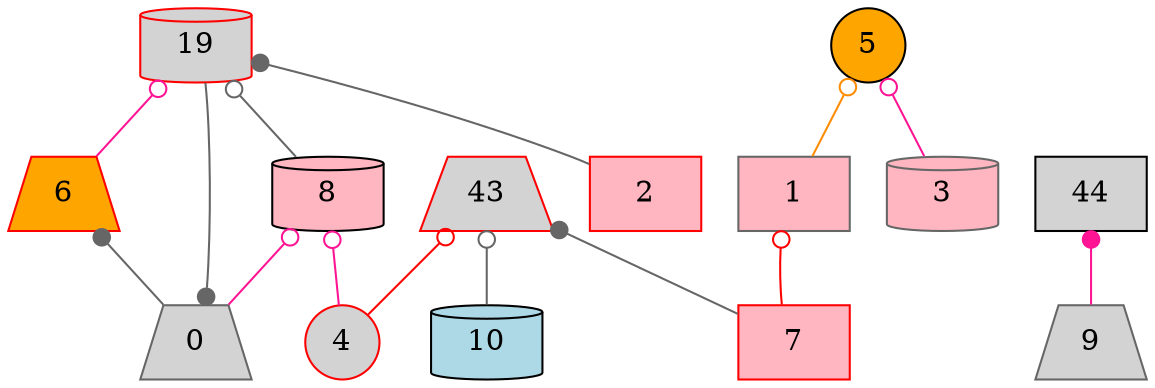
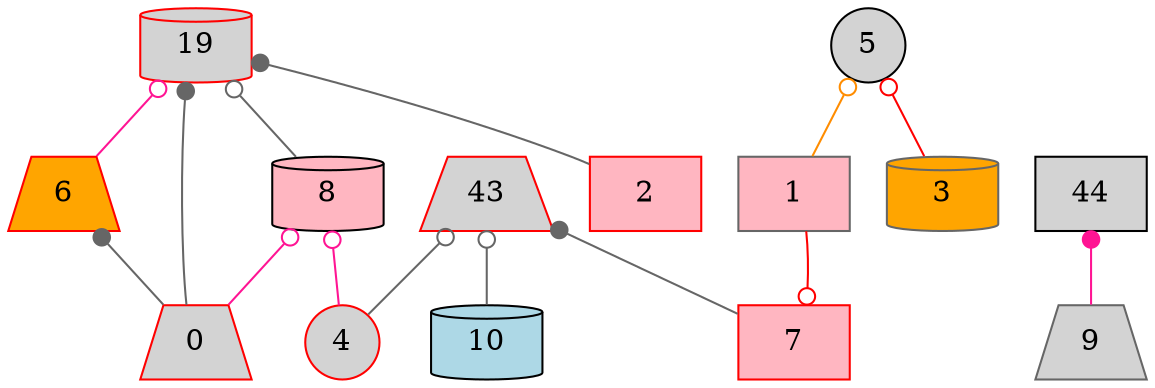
(868, 45) -> (868, 45)
(908, 126) -> (908, 126)
(210, 185) -> (182, 203)
(943, 194) -> (943, 194)
(780, 276) -> (808, 260)
(404, 279) -> (404, 279)
(196, 342) -> (196, 342)
